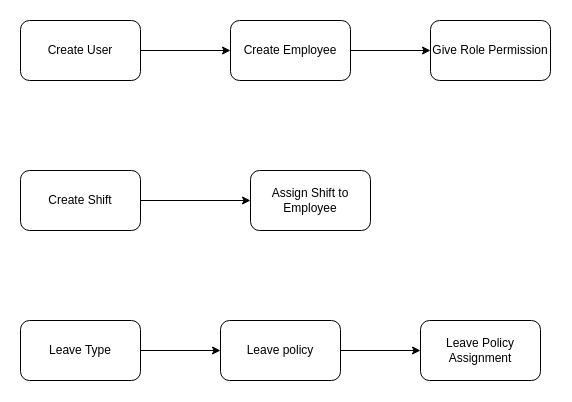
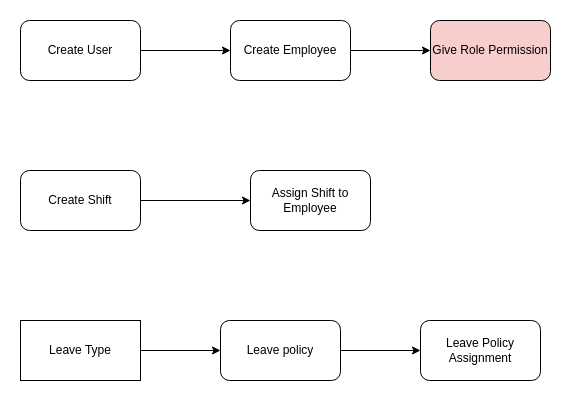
(491, 51) -> (491, 51)
(81, 351) -> (81, 351)
